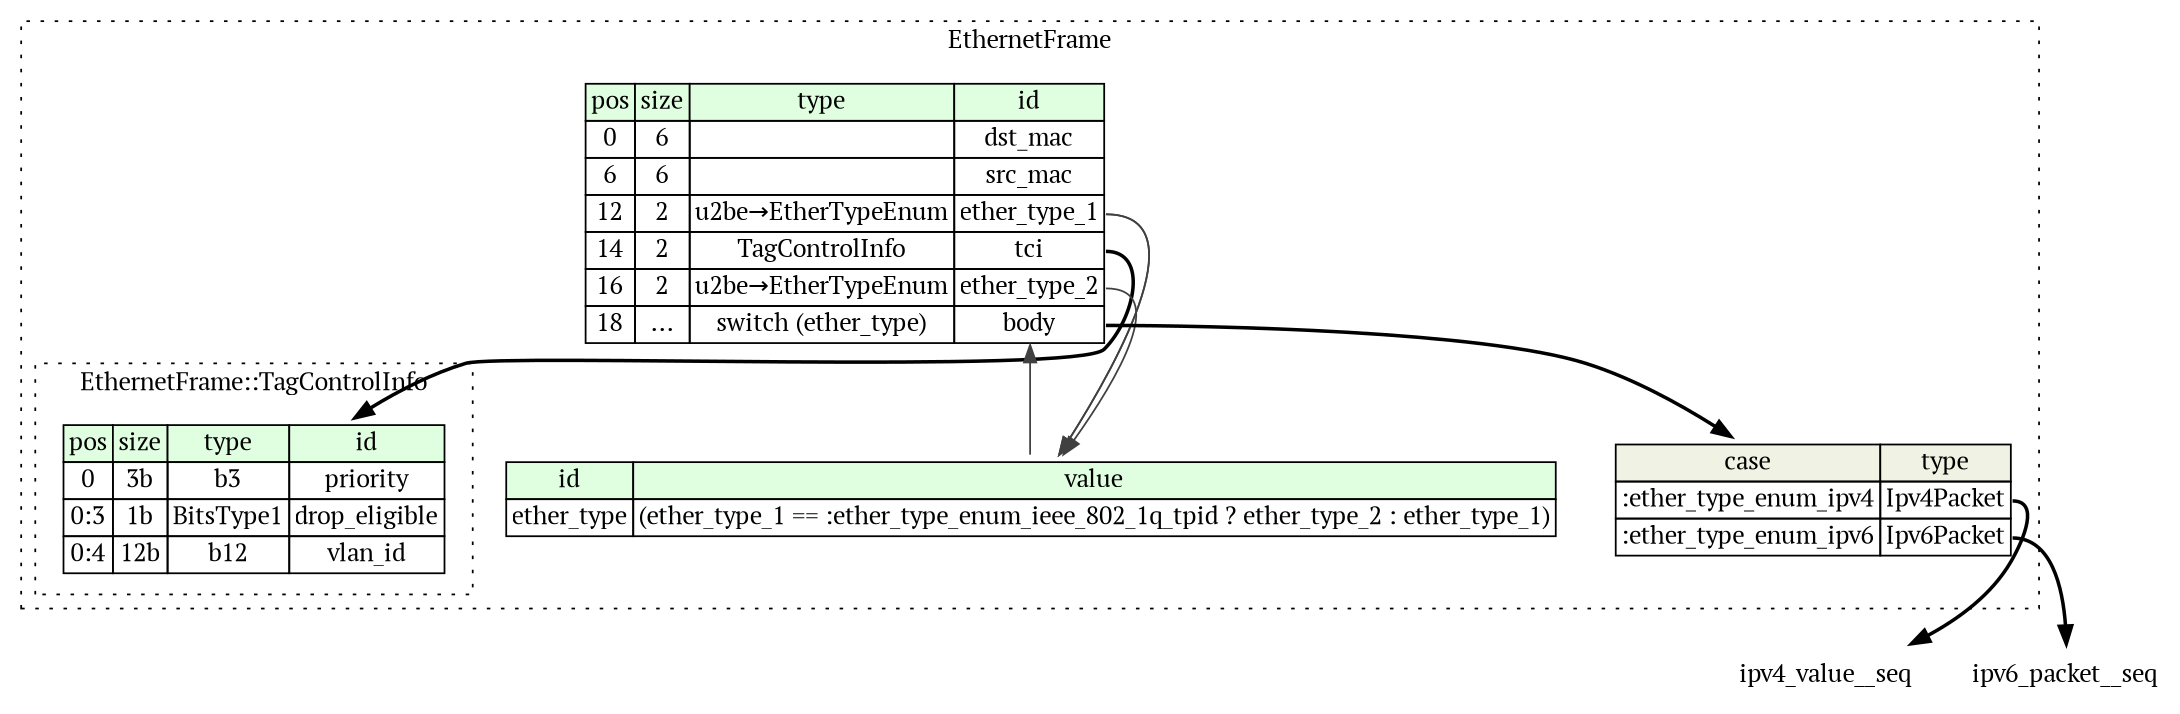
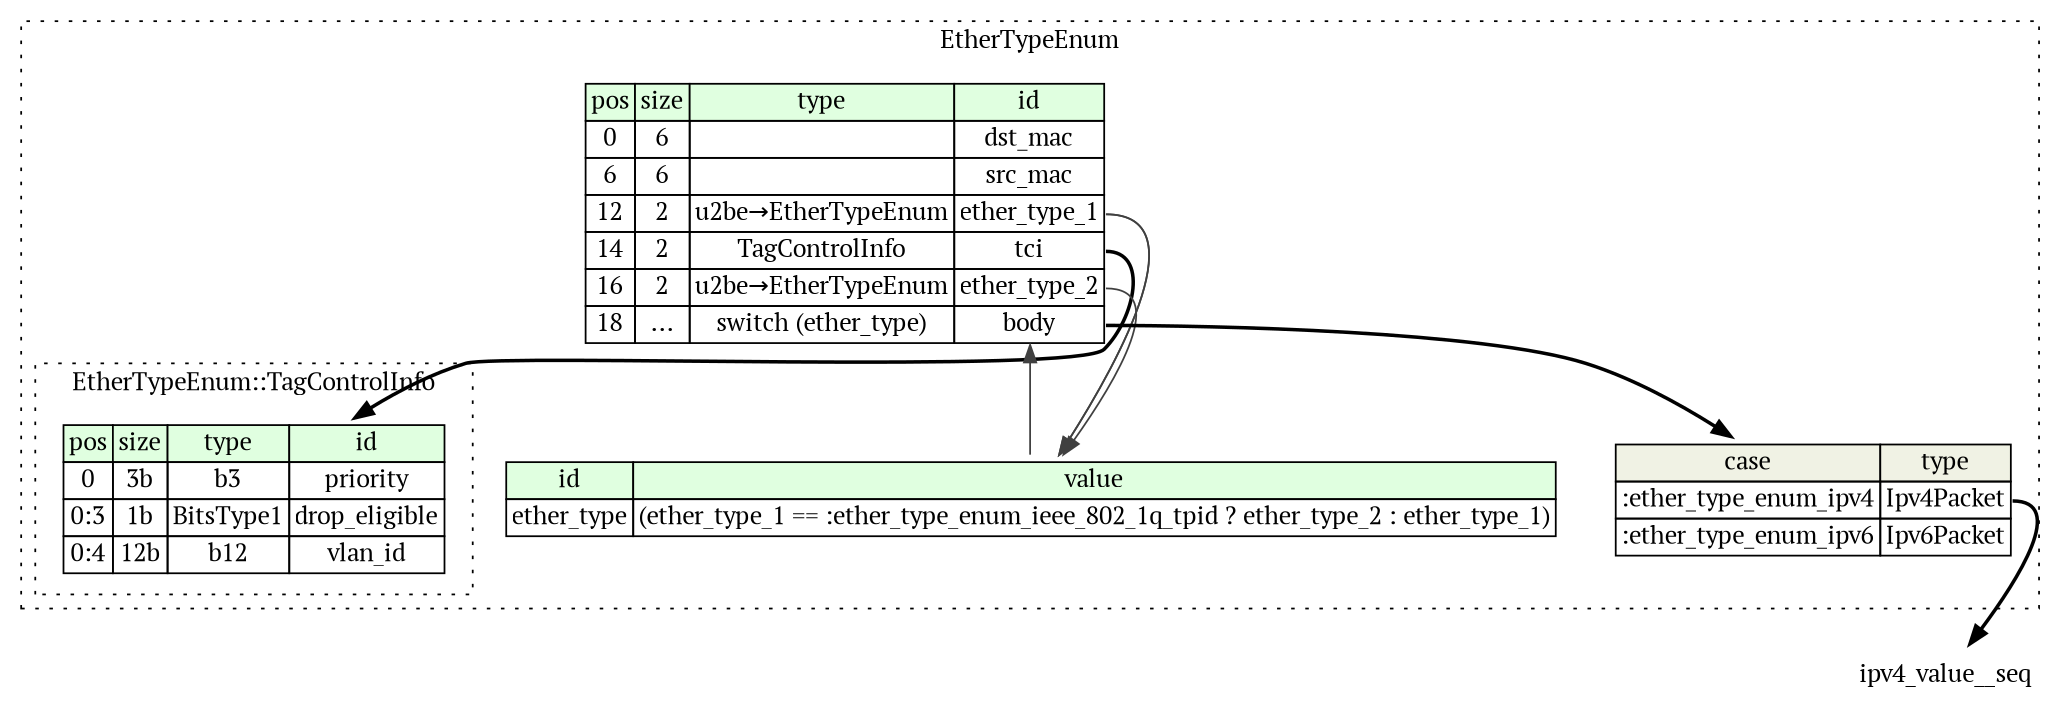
(1030, 41) -> (1030, 41)
(254, 384) -> (254, 384)
(2066, 676) -> none
